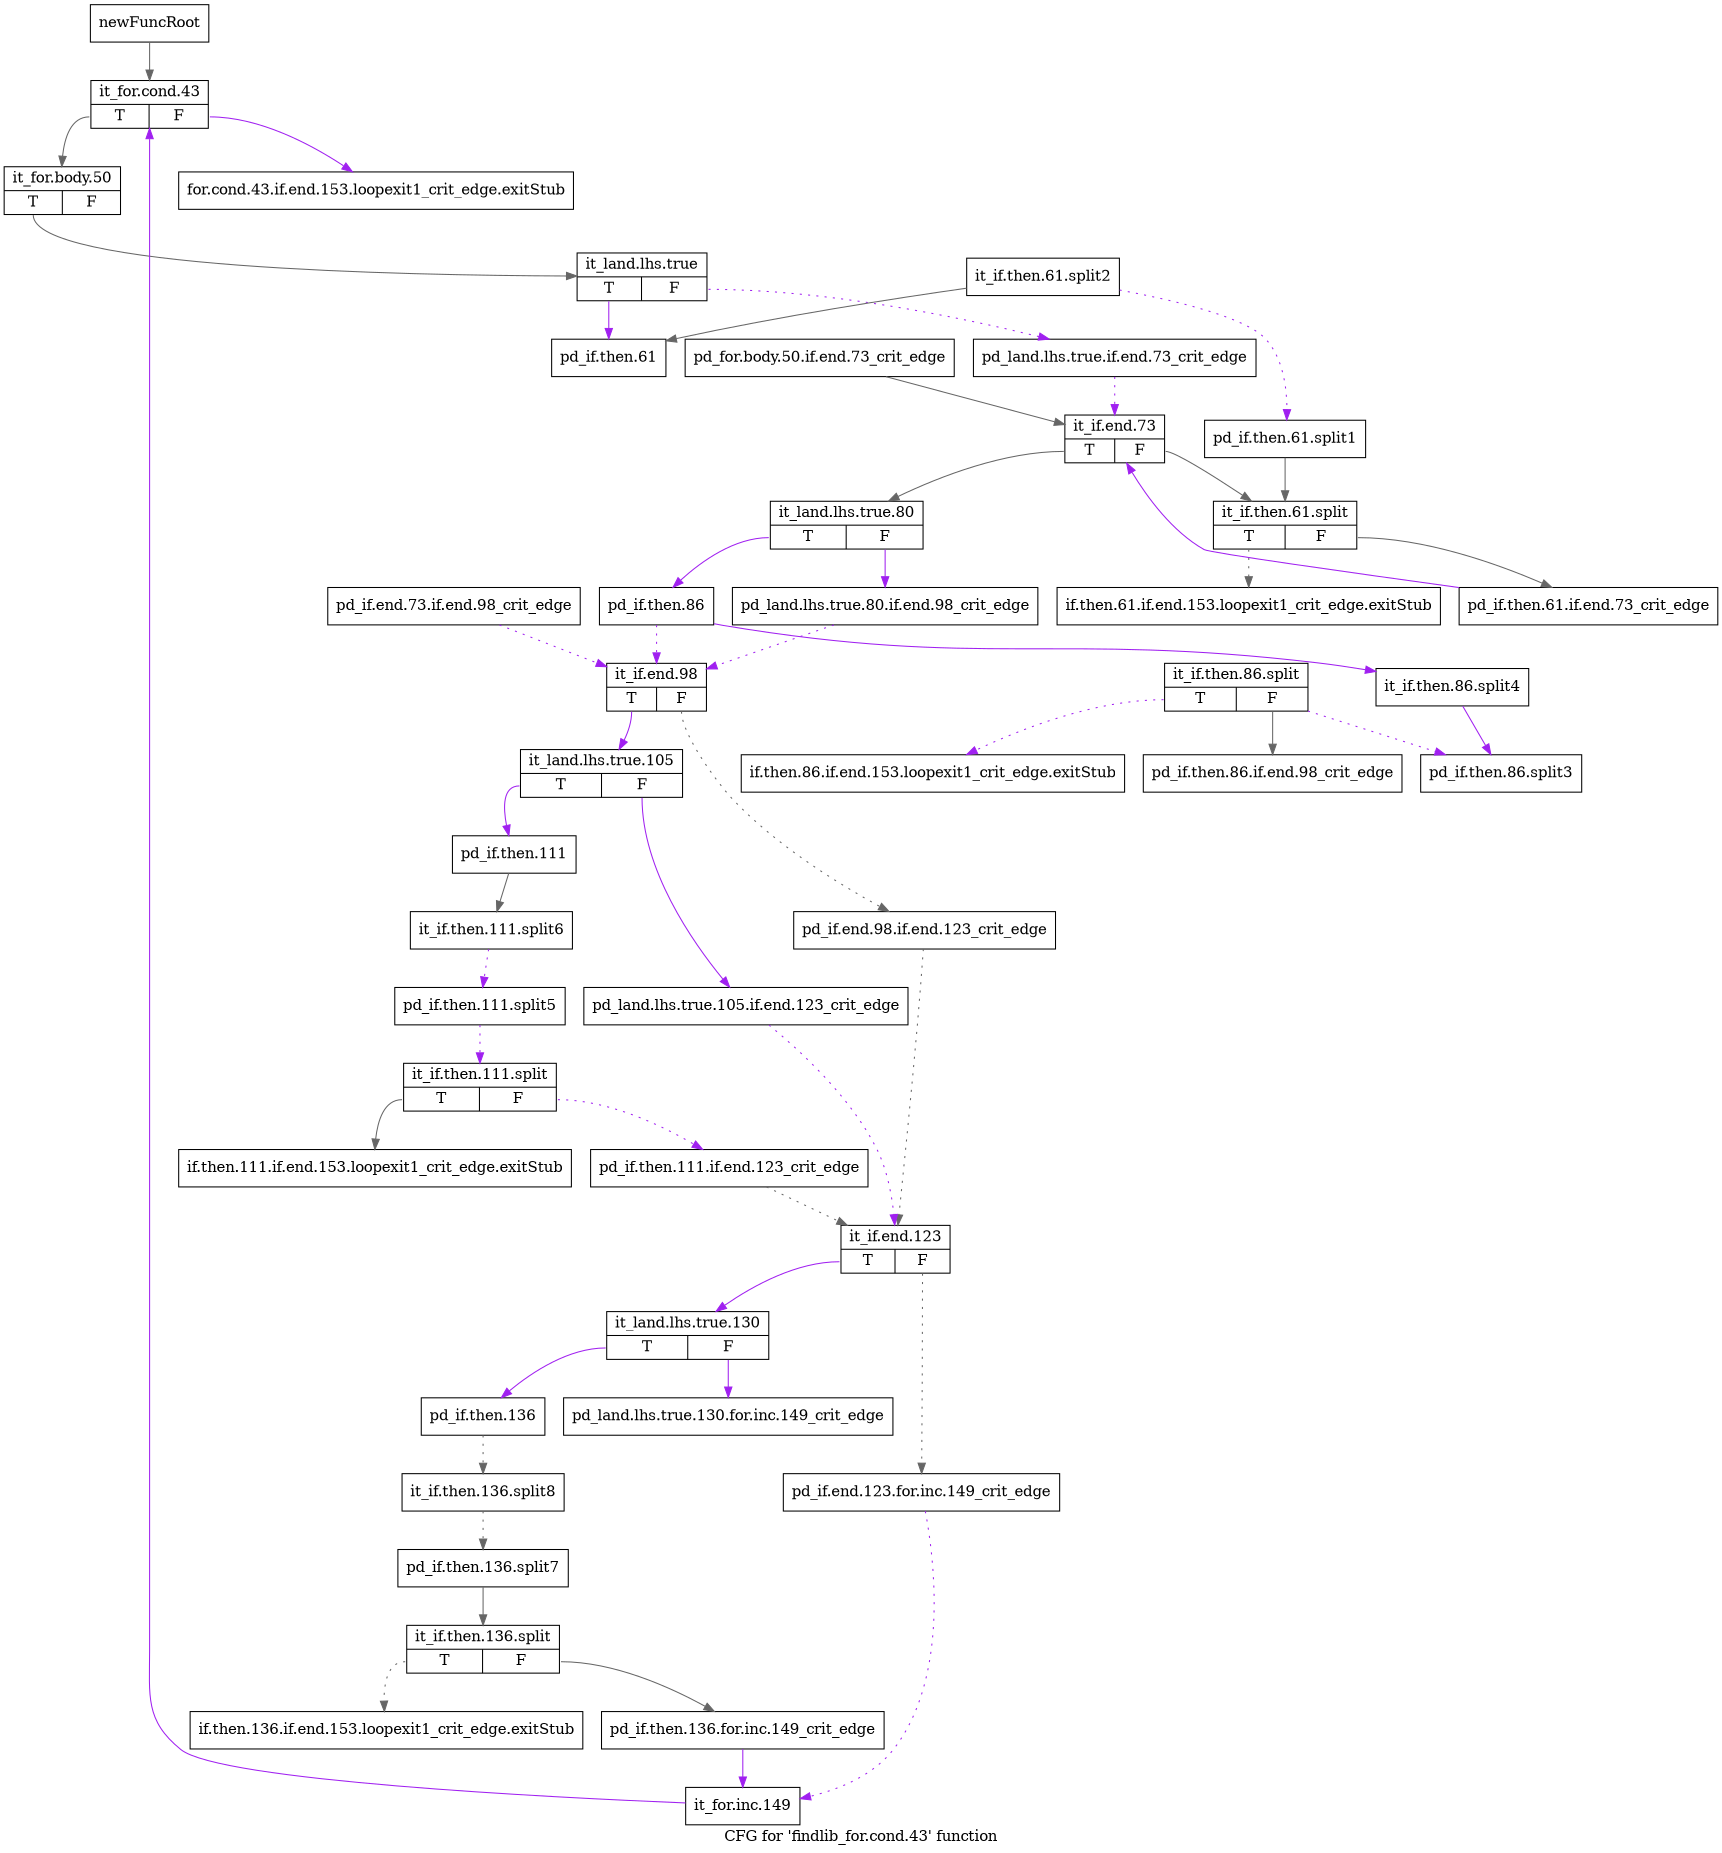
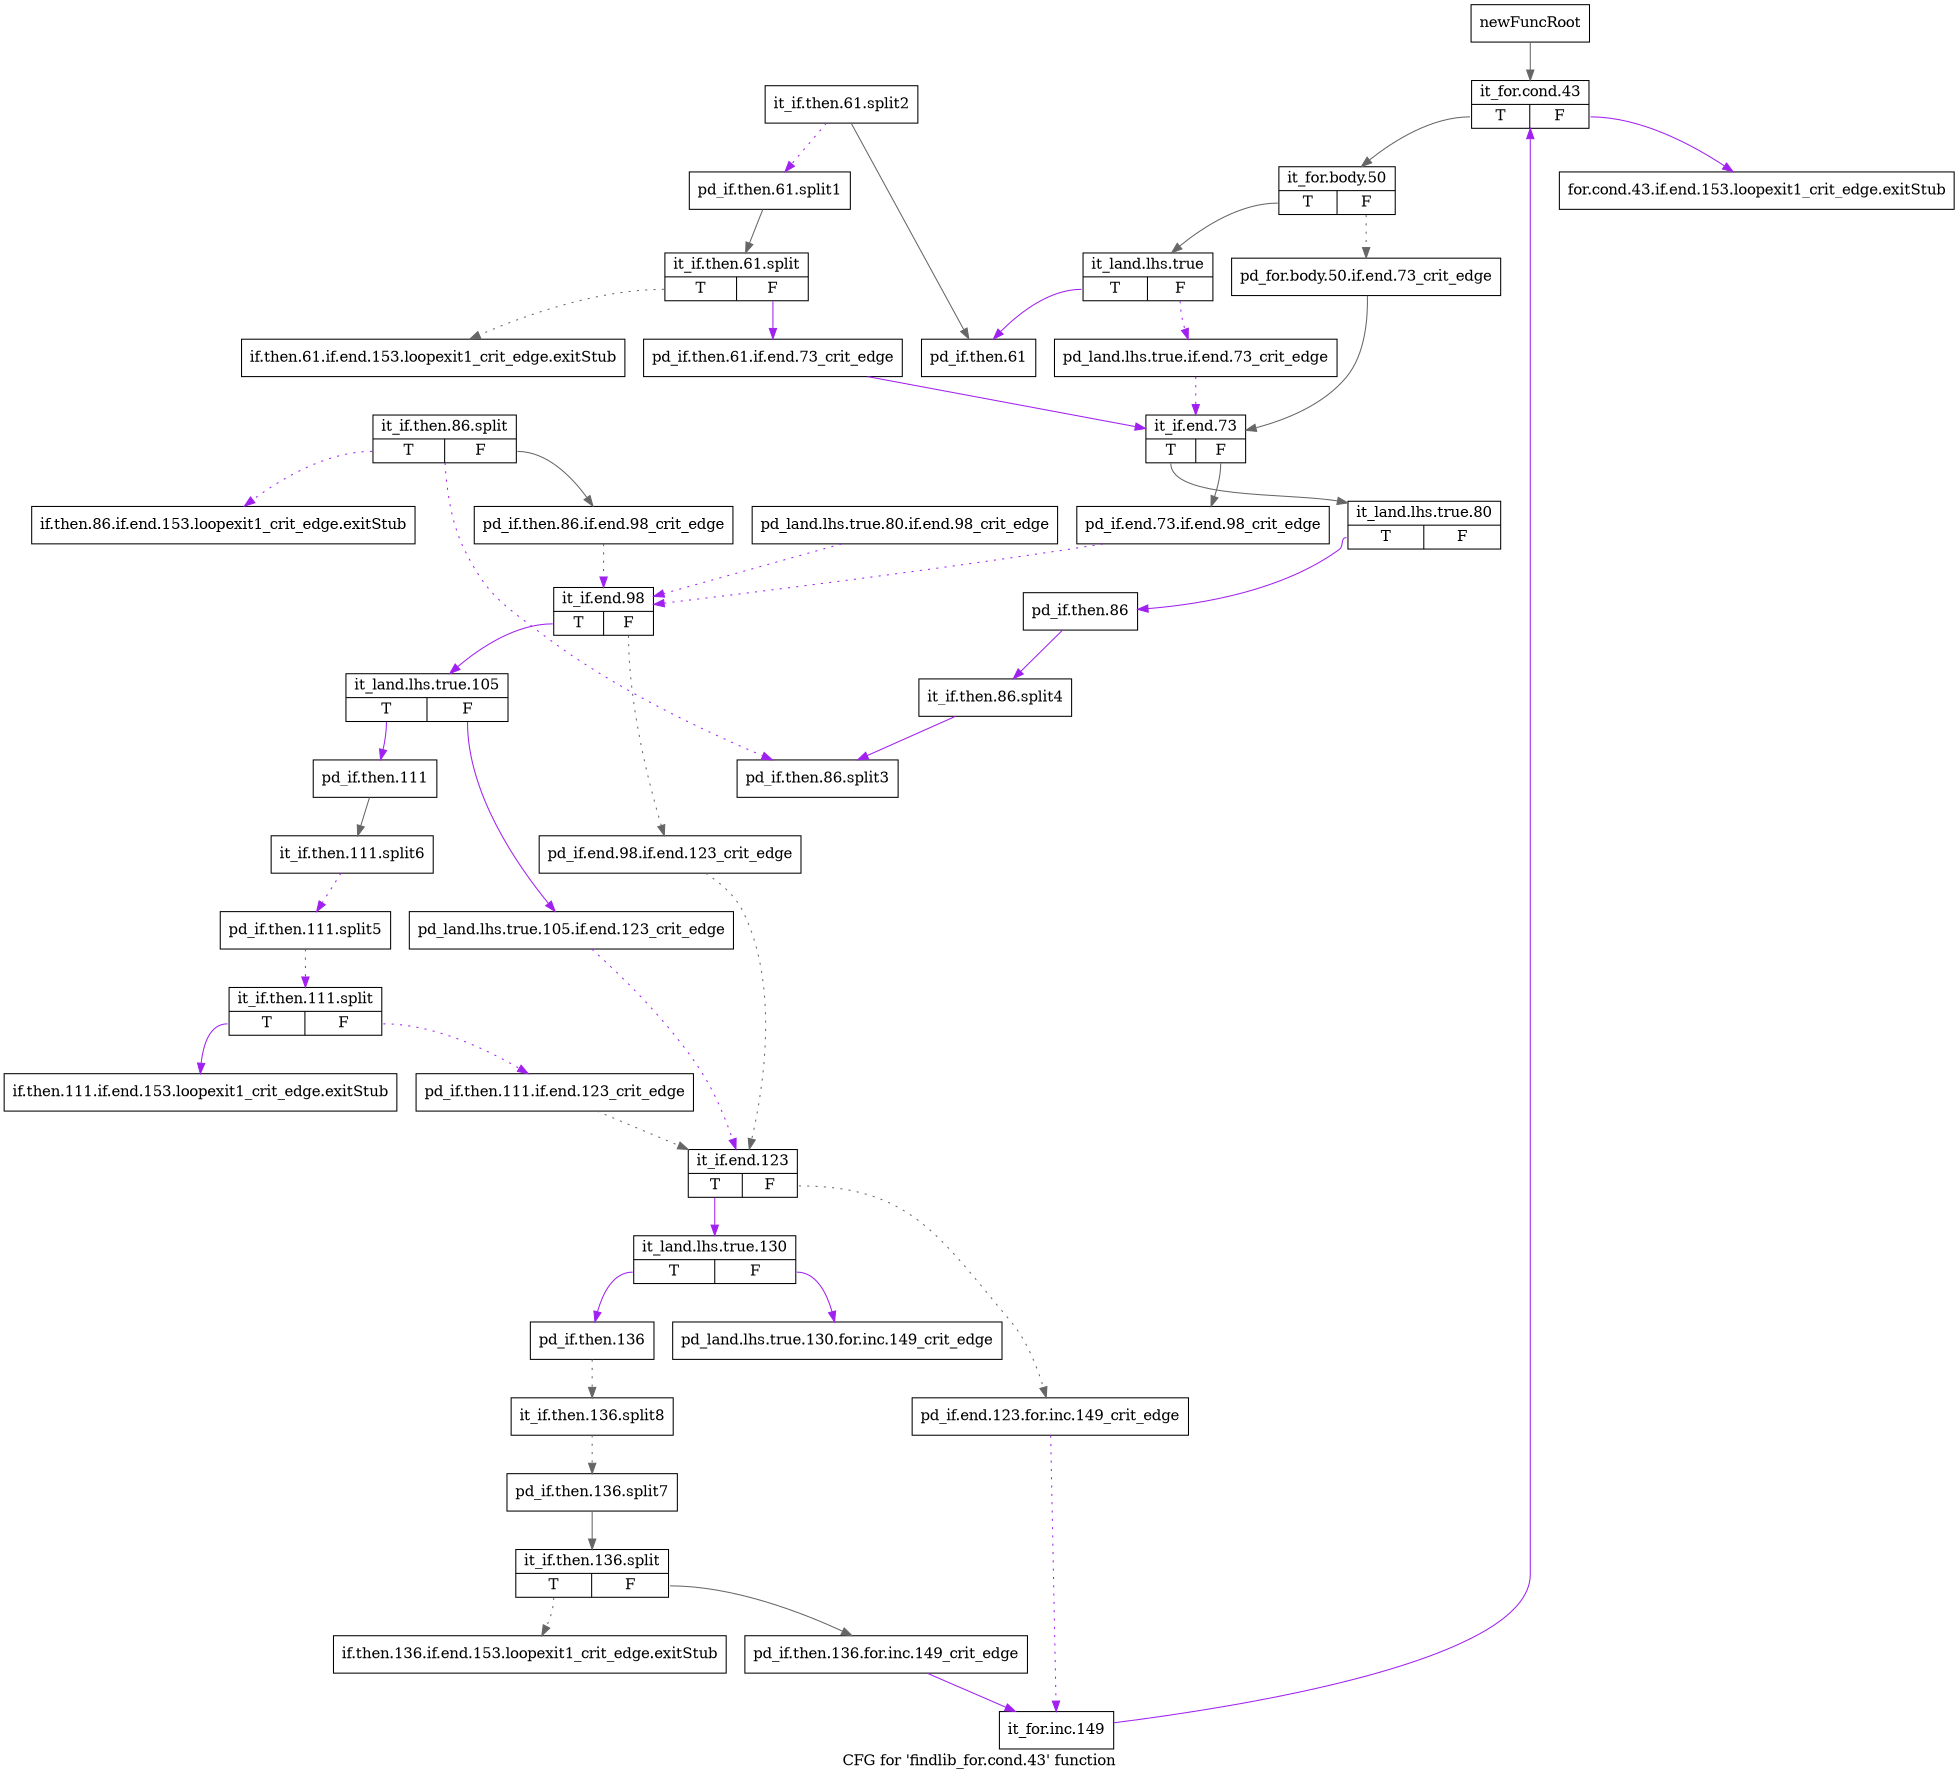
none -> (1366, 231)
(1205, 471) -> (1219, 480)
(1452, 552) -> (773, 315)
(885, 563) -> none
(657, 639) -> (604, 561)
(382, 1114) -> (208, 1038)
